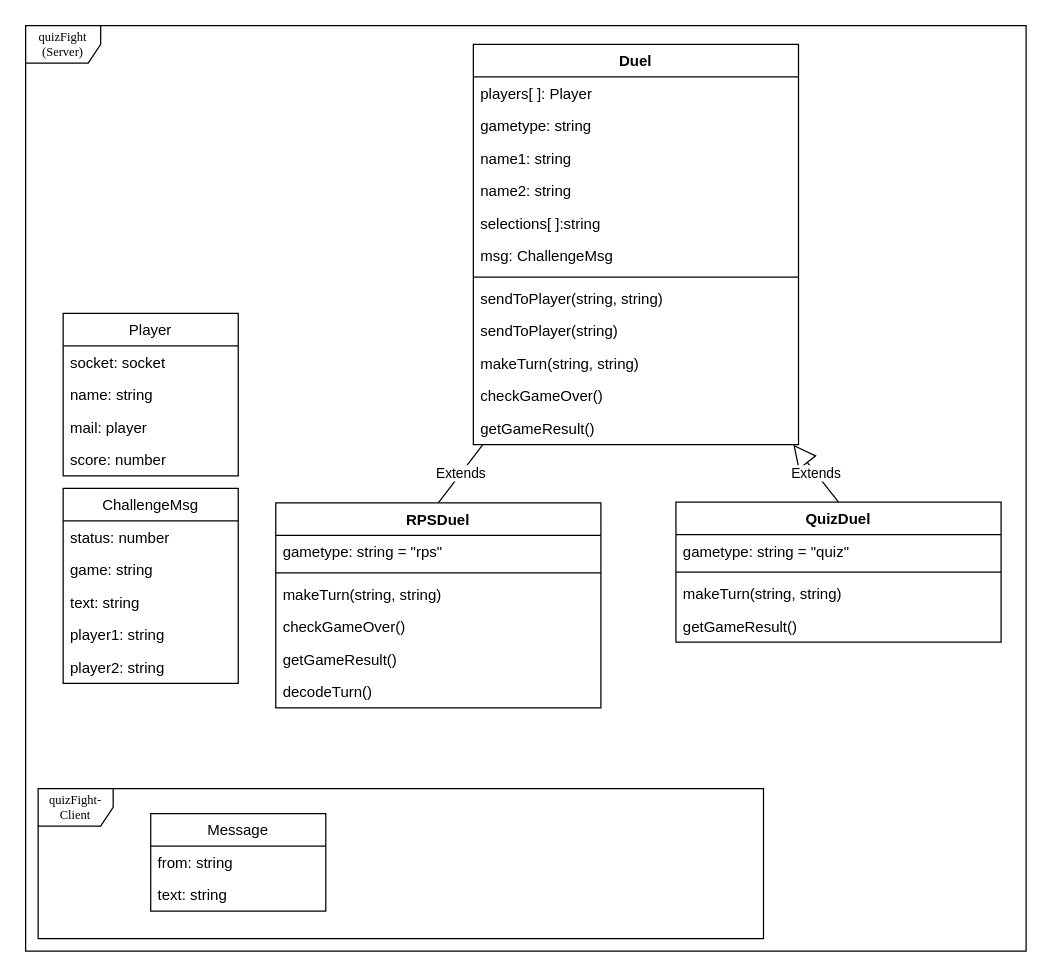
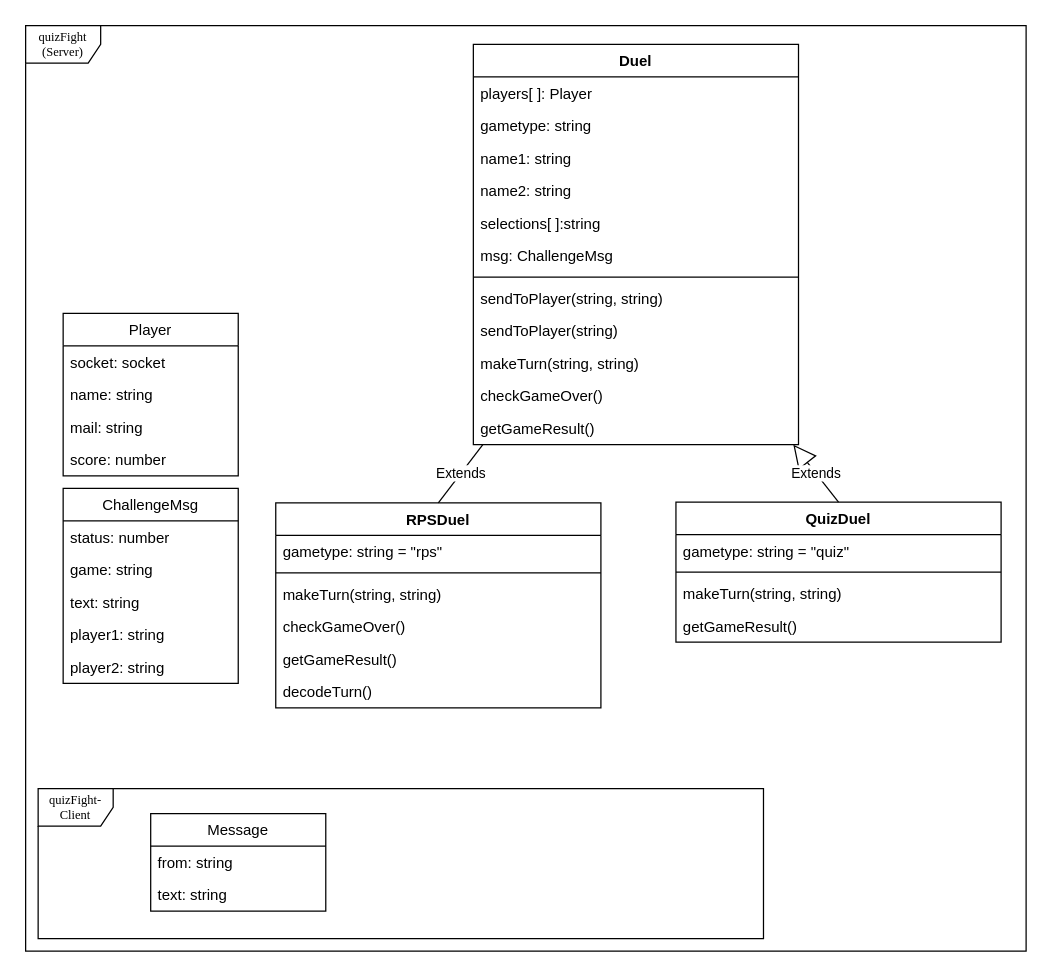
(111, 428) -> (111, 428)
